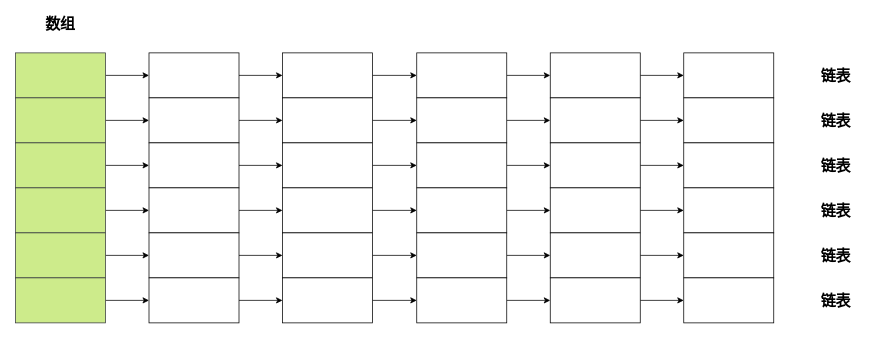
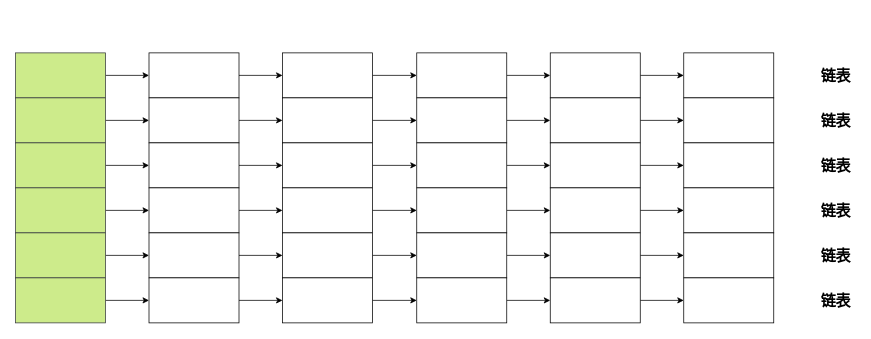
(60, 23) -> none
